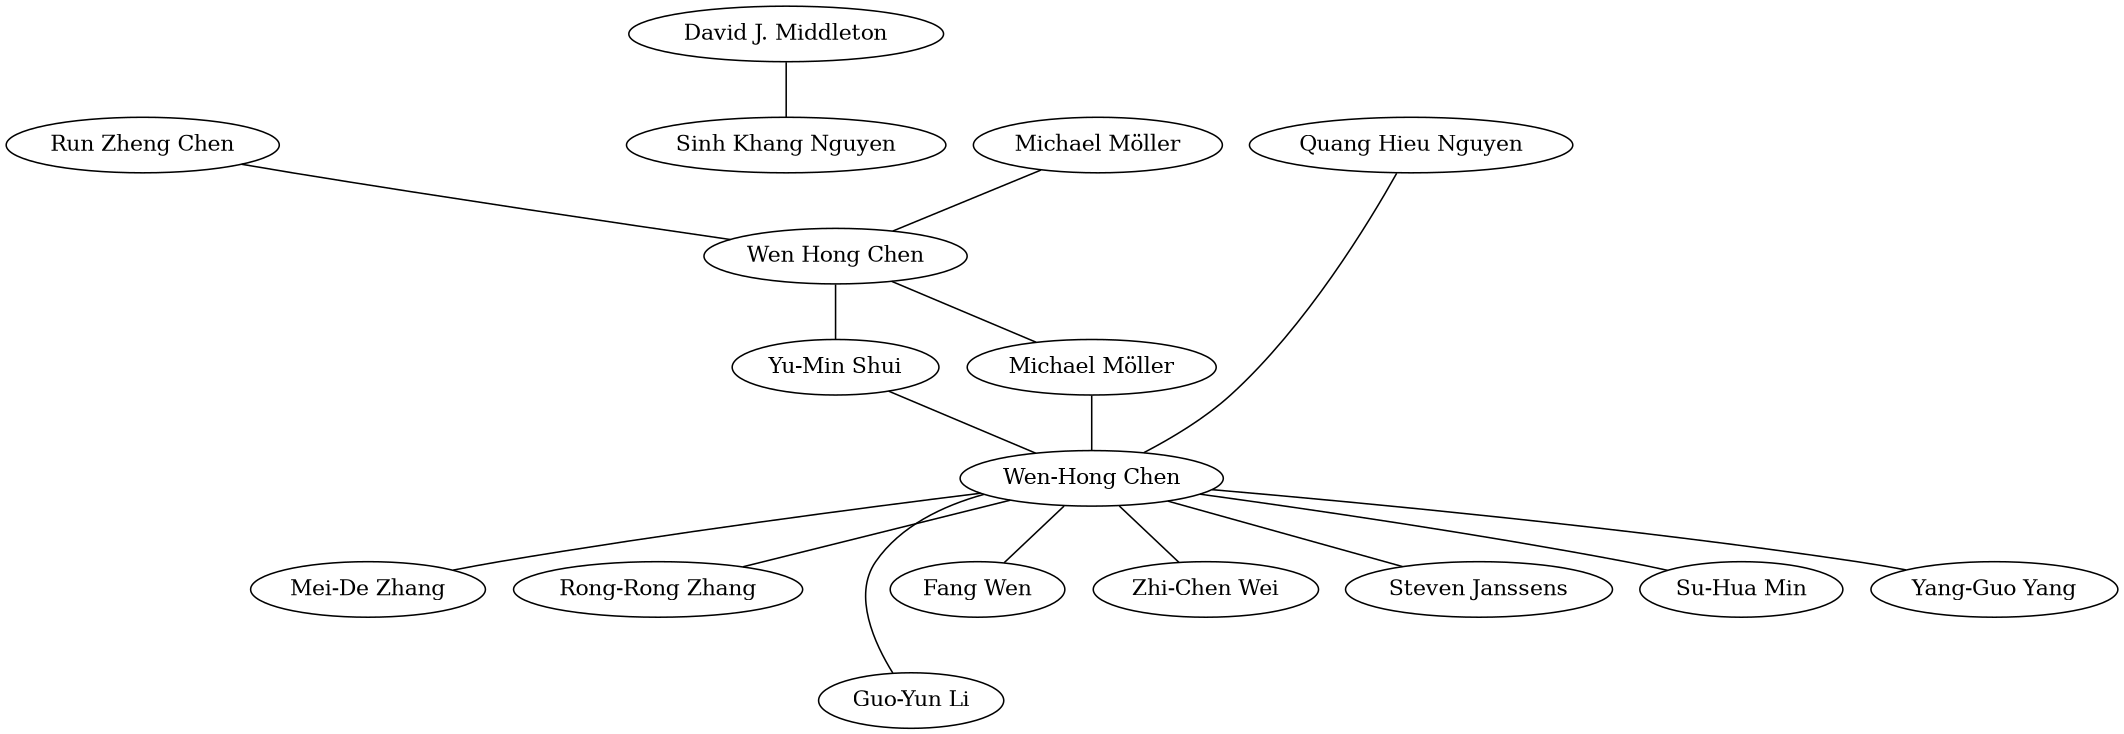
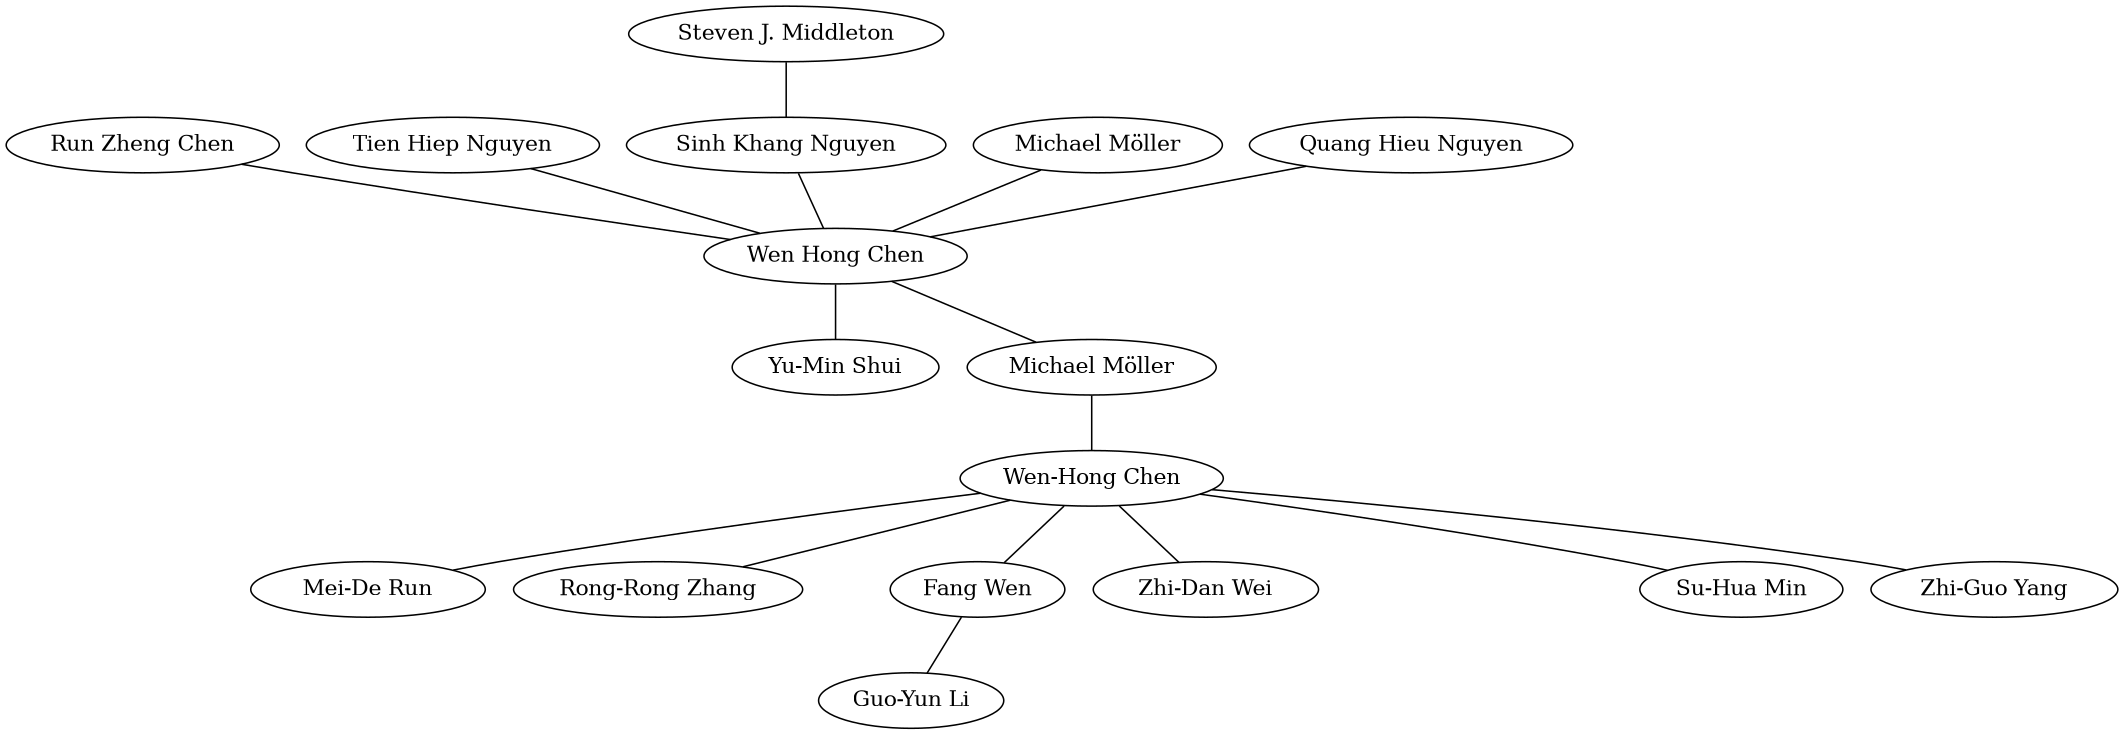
(786, 34) -> (786, 34)
none -> (453, 145)
none -> (811, 201)
(1290, 332) -> (1118, 202)
(962, 422) -> none
(879, 557) -> (944, 645)
(368, 589) -> (368, 589)
(1206, 589) -> (1206, 589)
(1479, 589) -> none
(1994, 589) -> (1994, 589)
